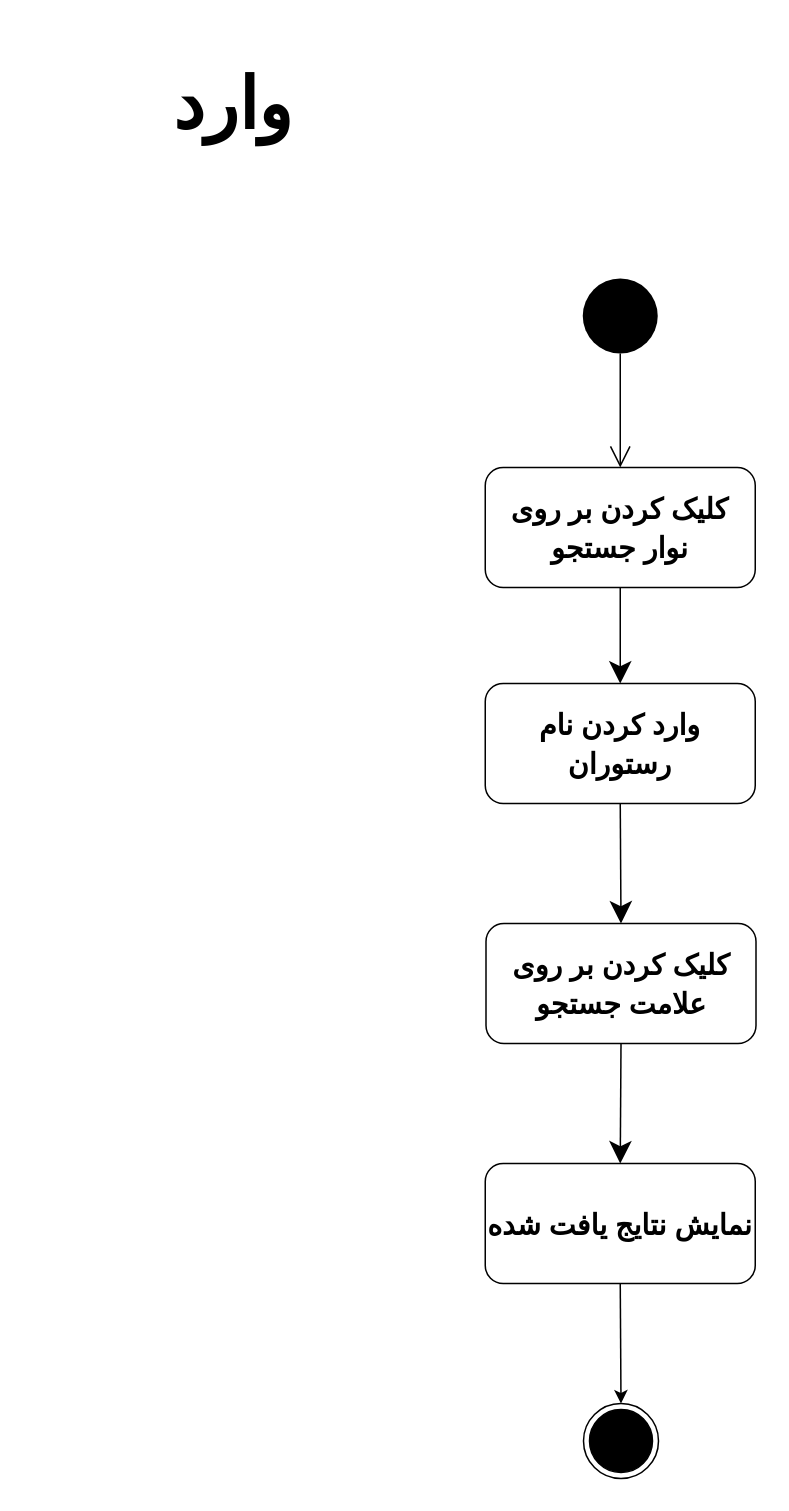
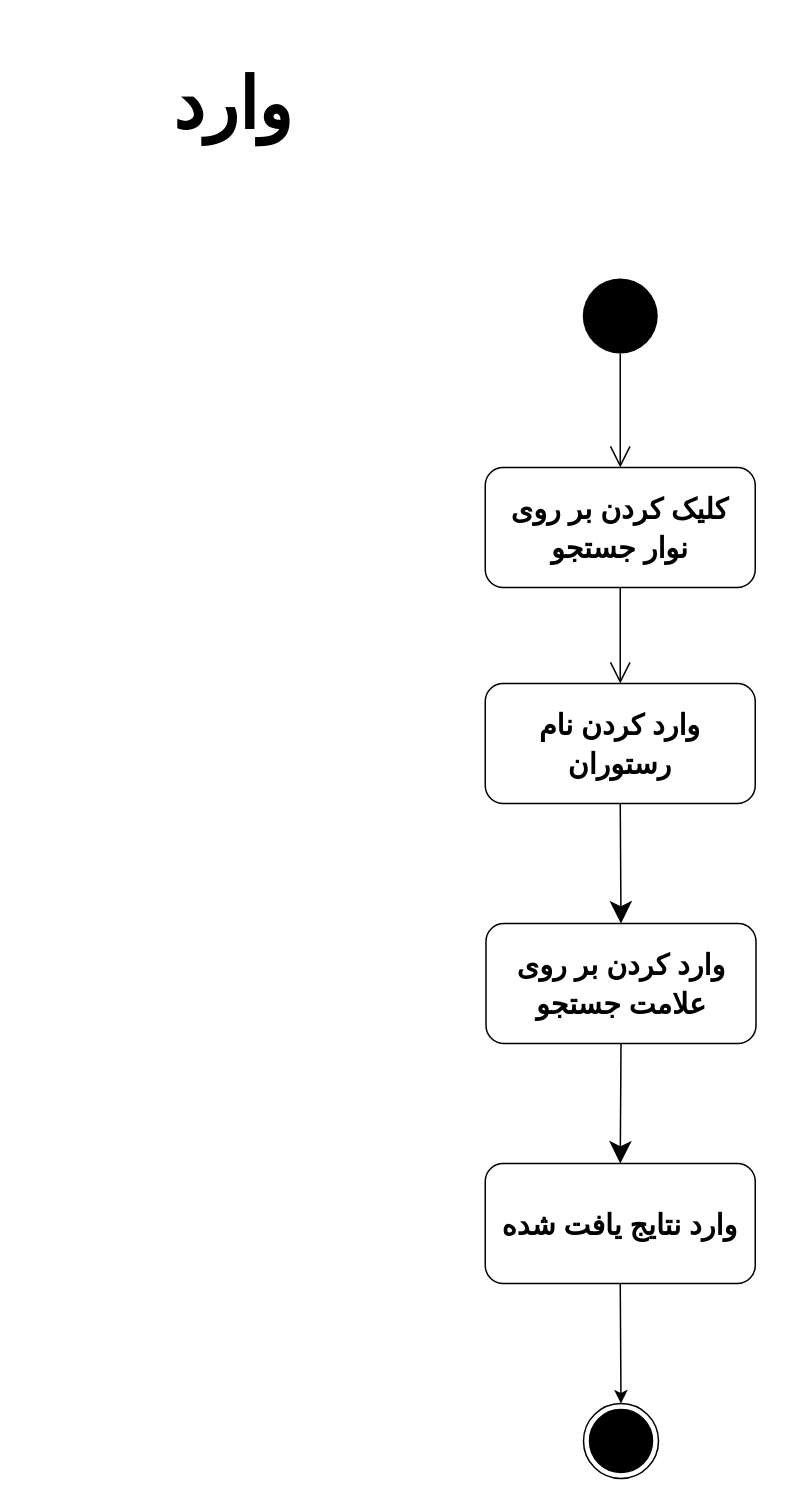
(620, 665) -> (620, 671)
(622, 983) -> (622, 983)
(620, 1223) -> (620, 1223)
